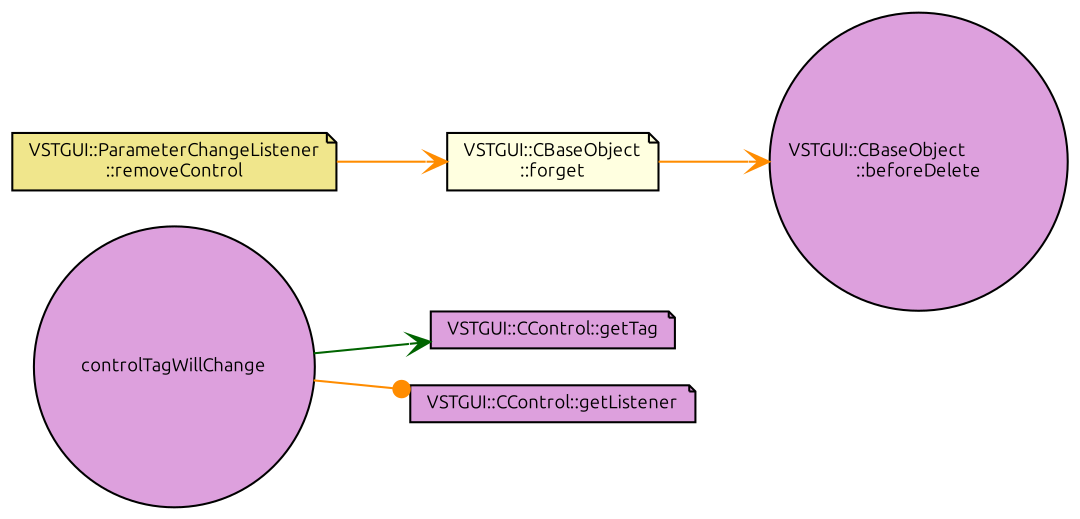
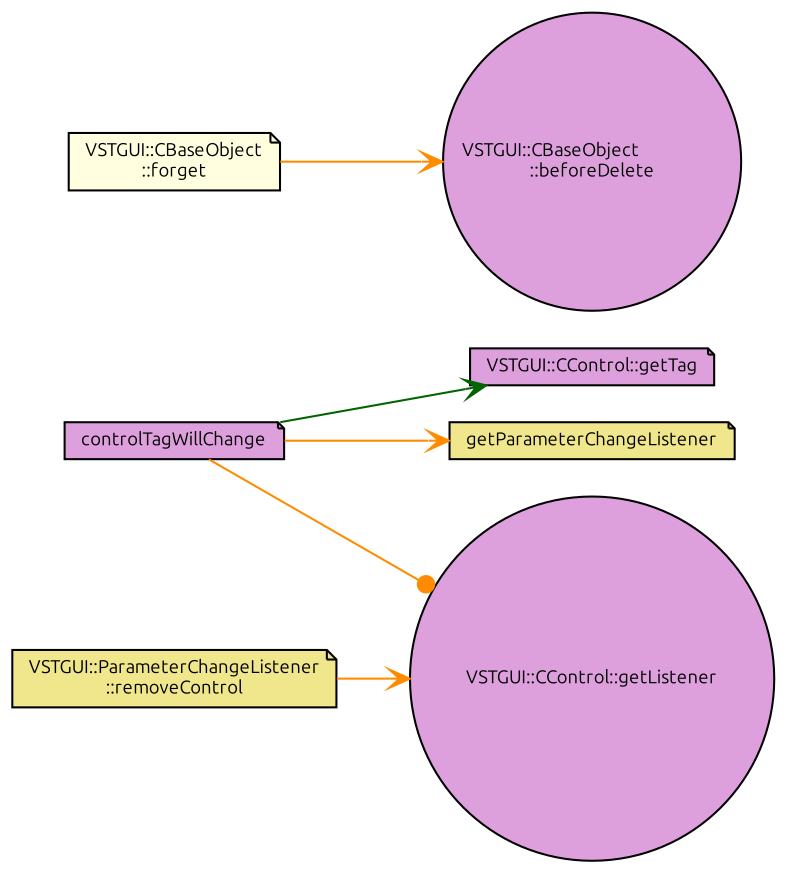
(381, 162) -> (363, 679)
(174, 367) -> (174, 441)
(553, 404) -> (592, 679)
none -> (592, 441)
